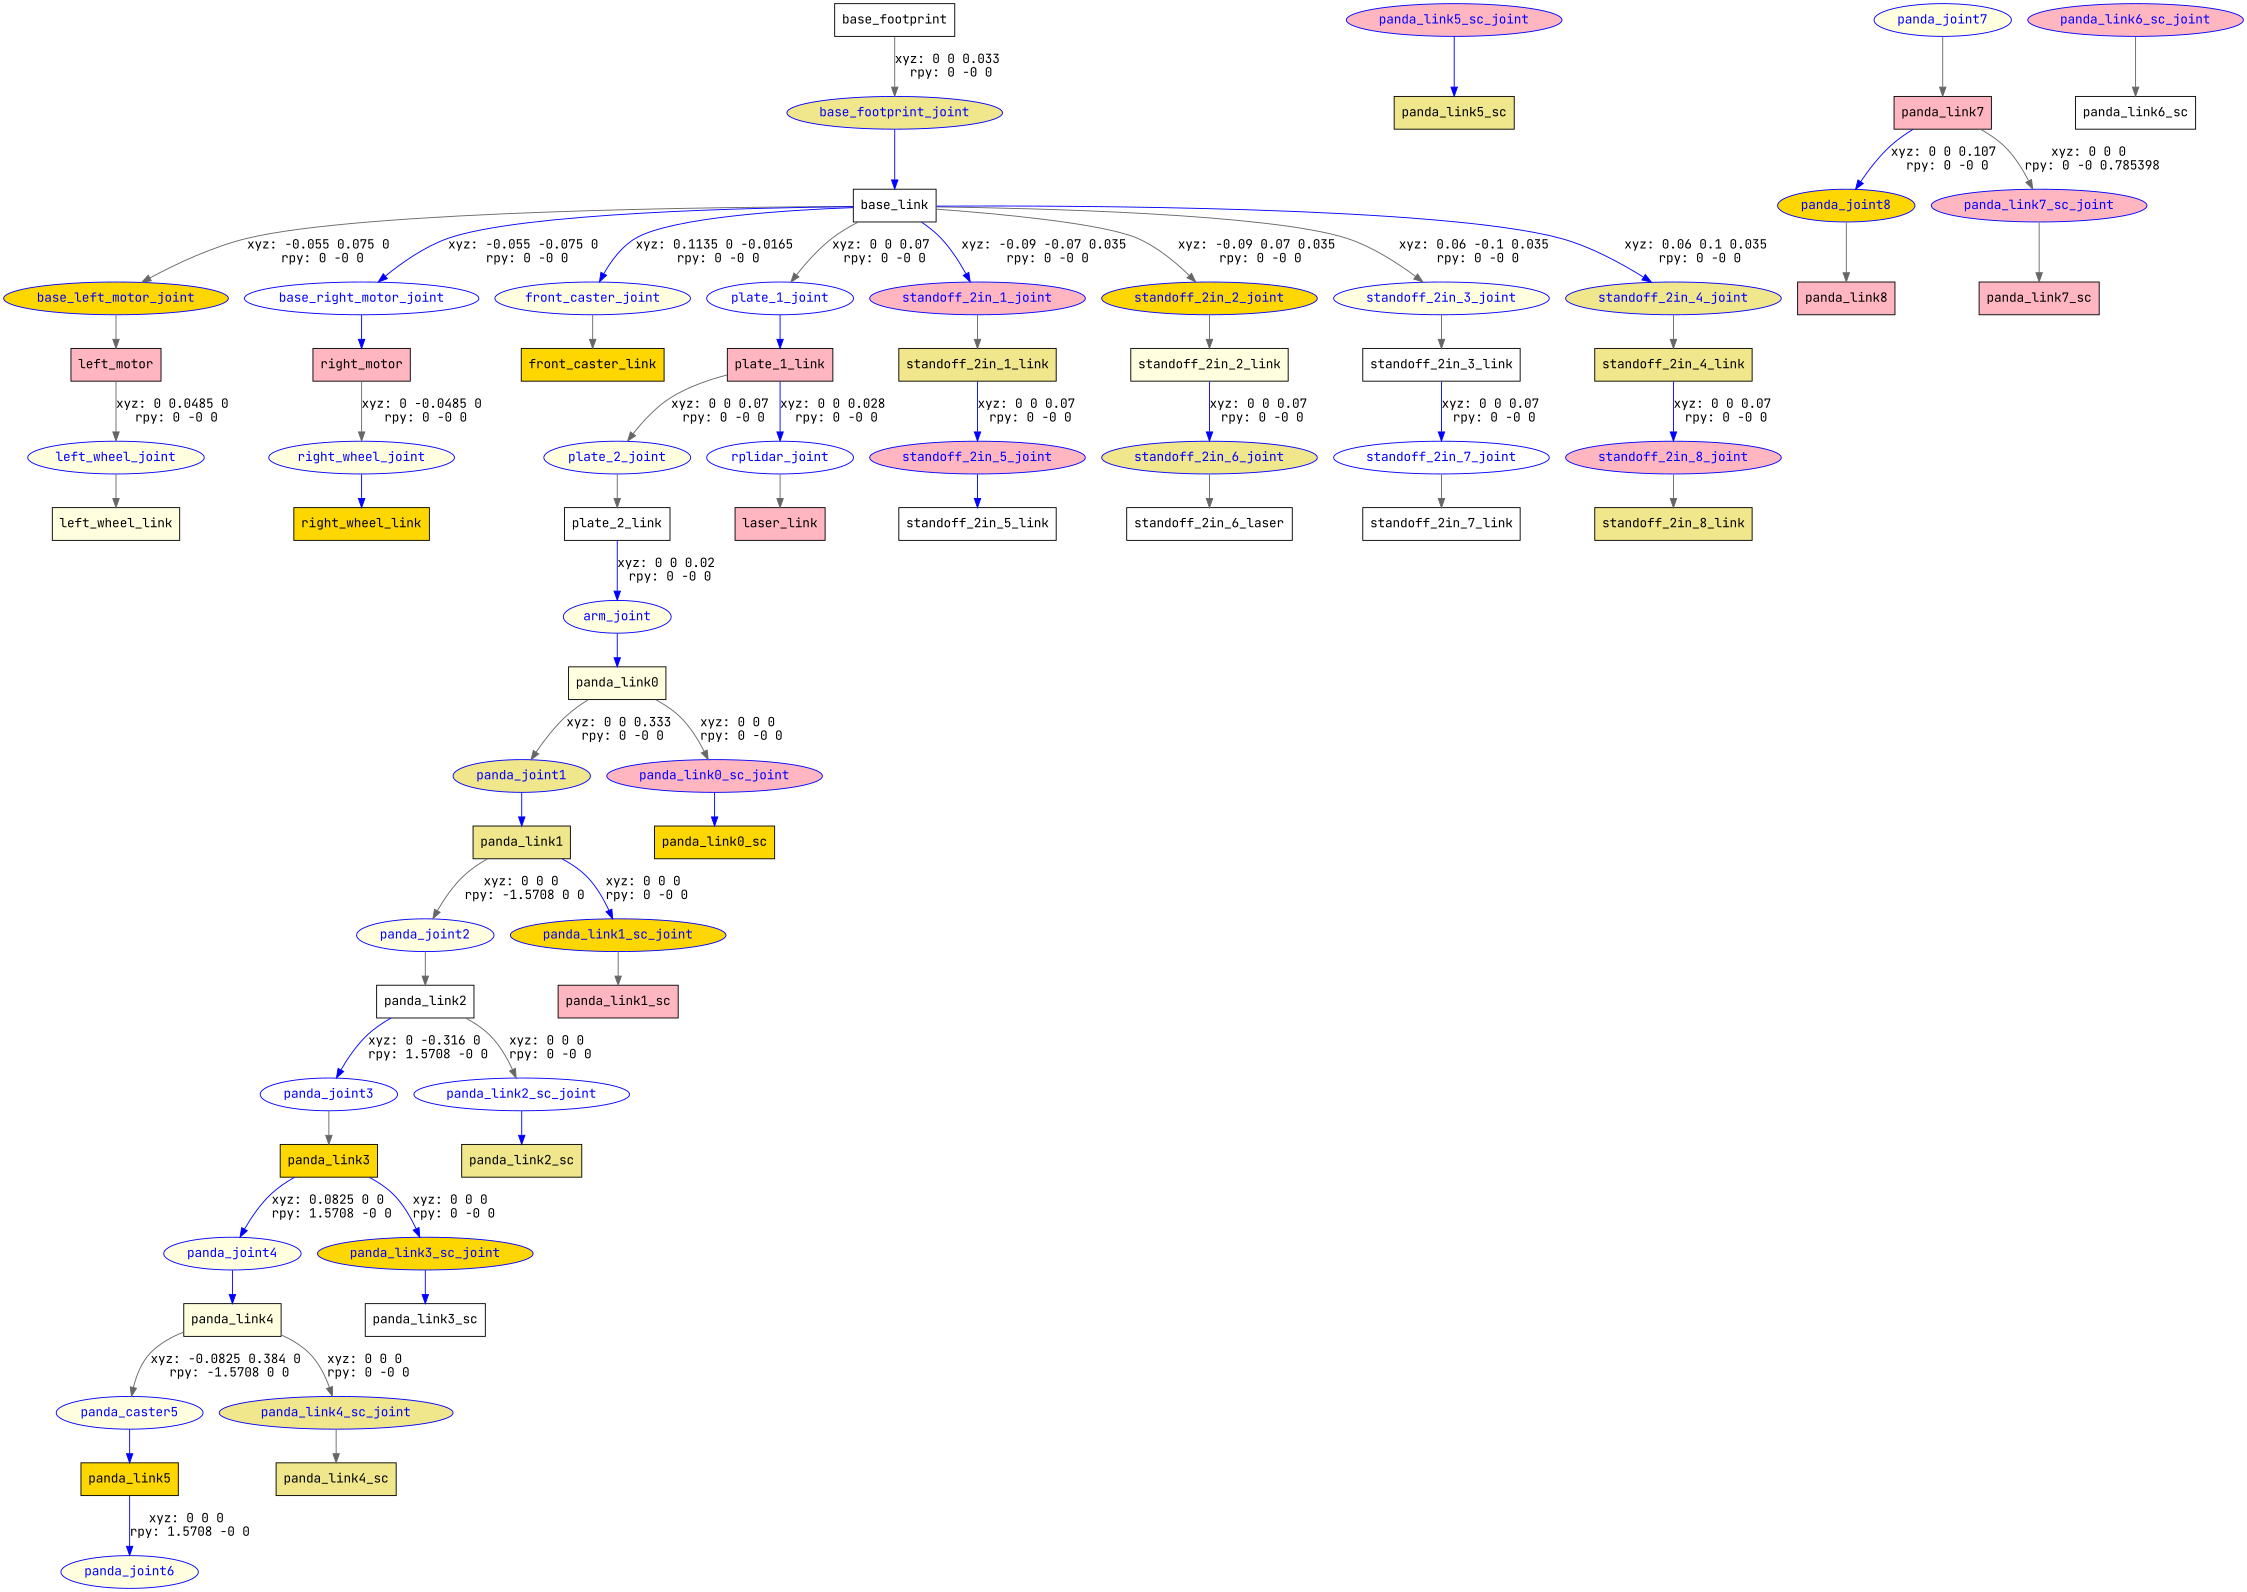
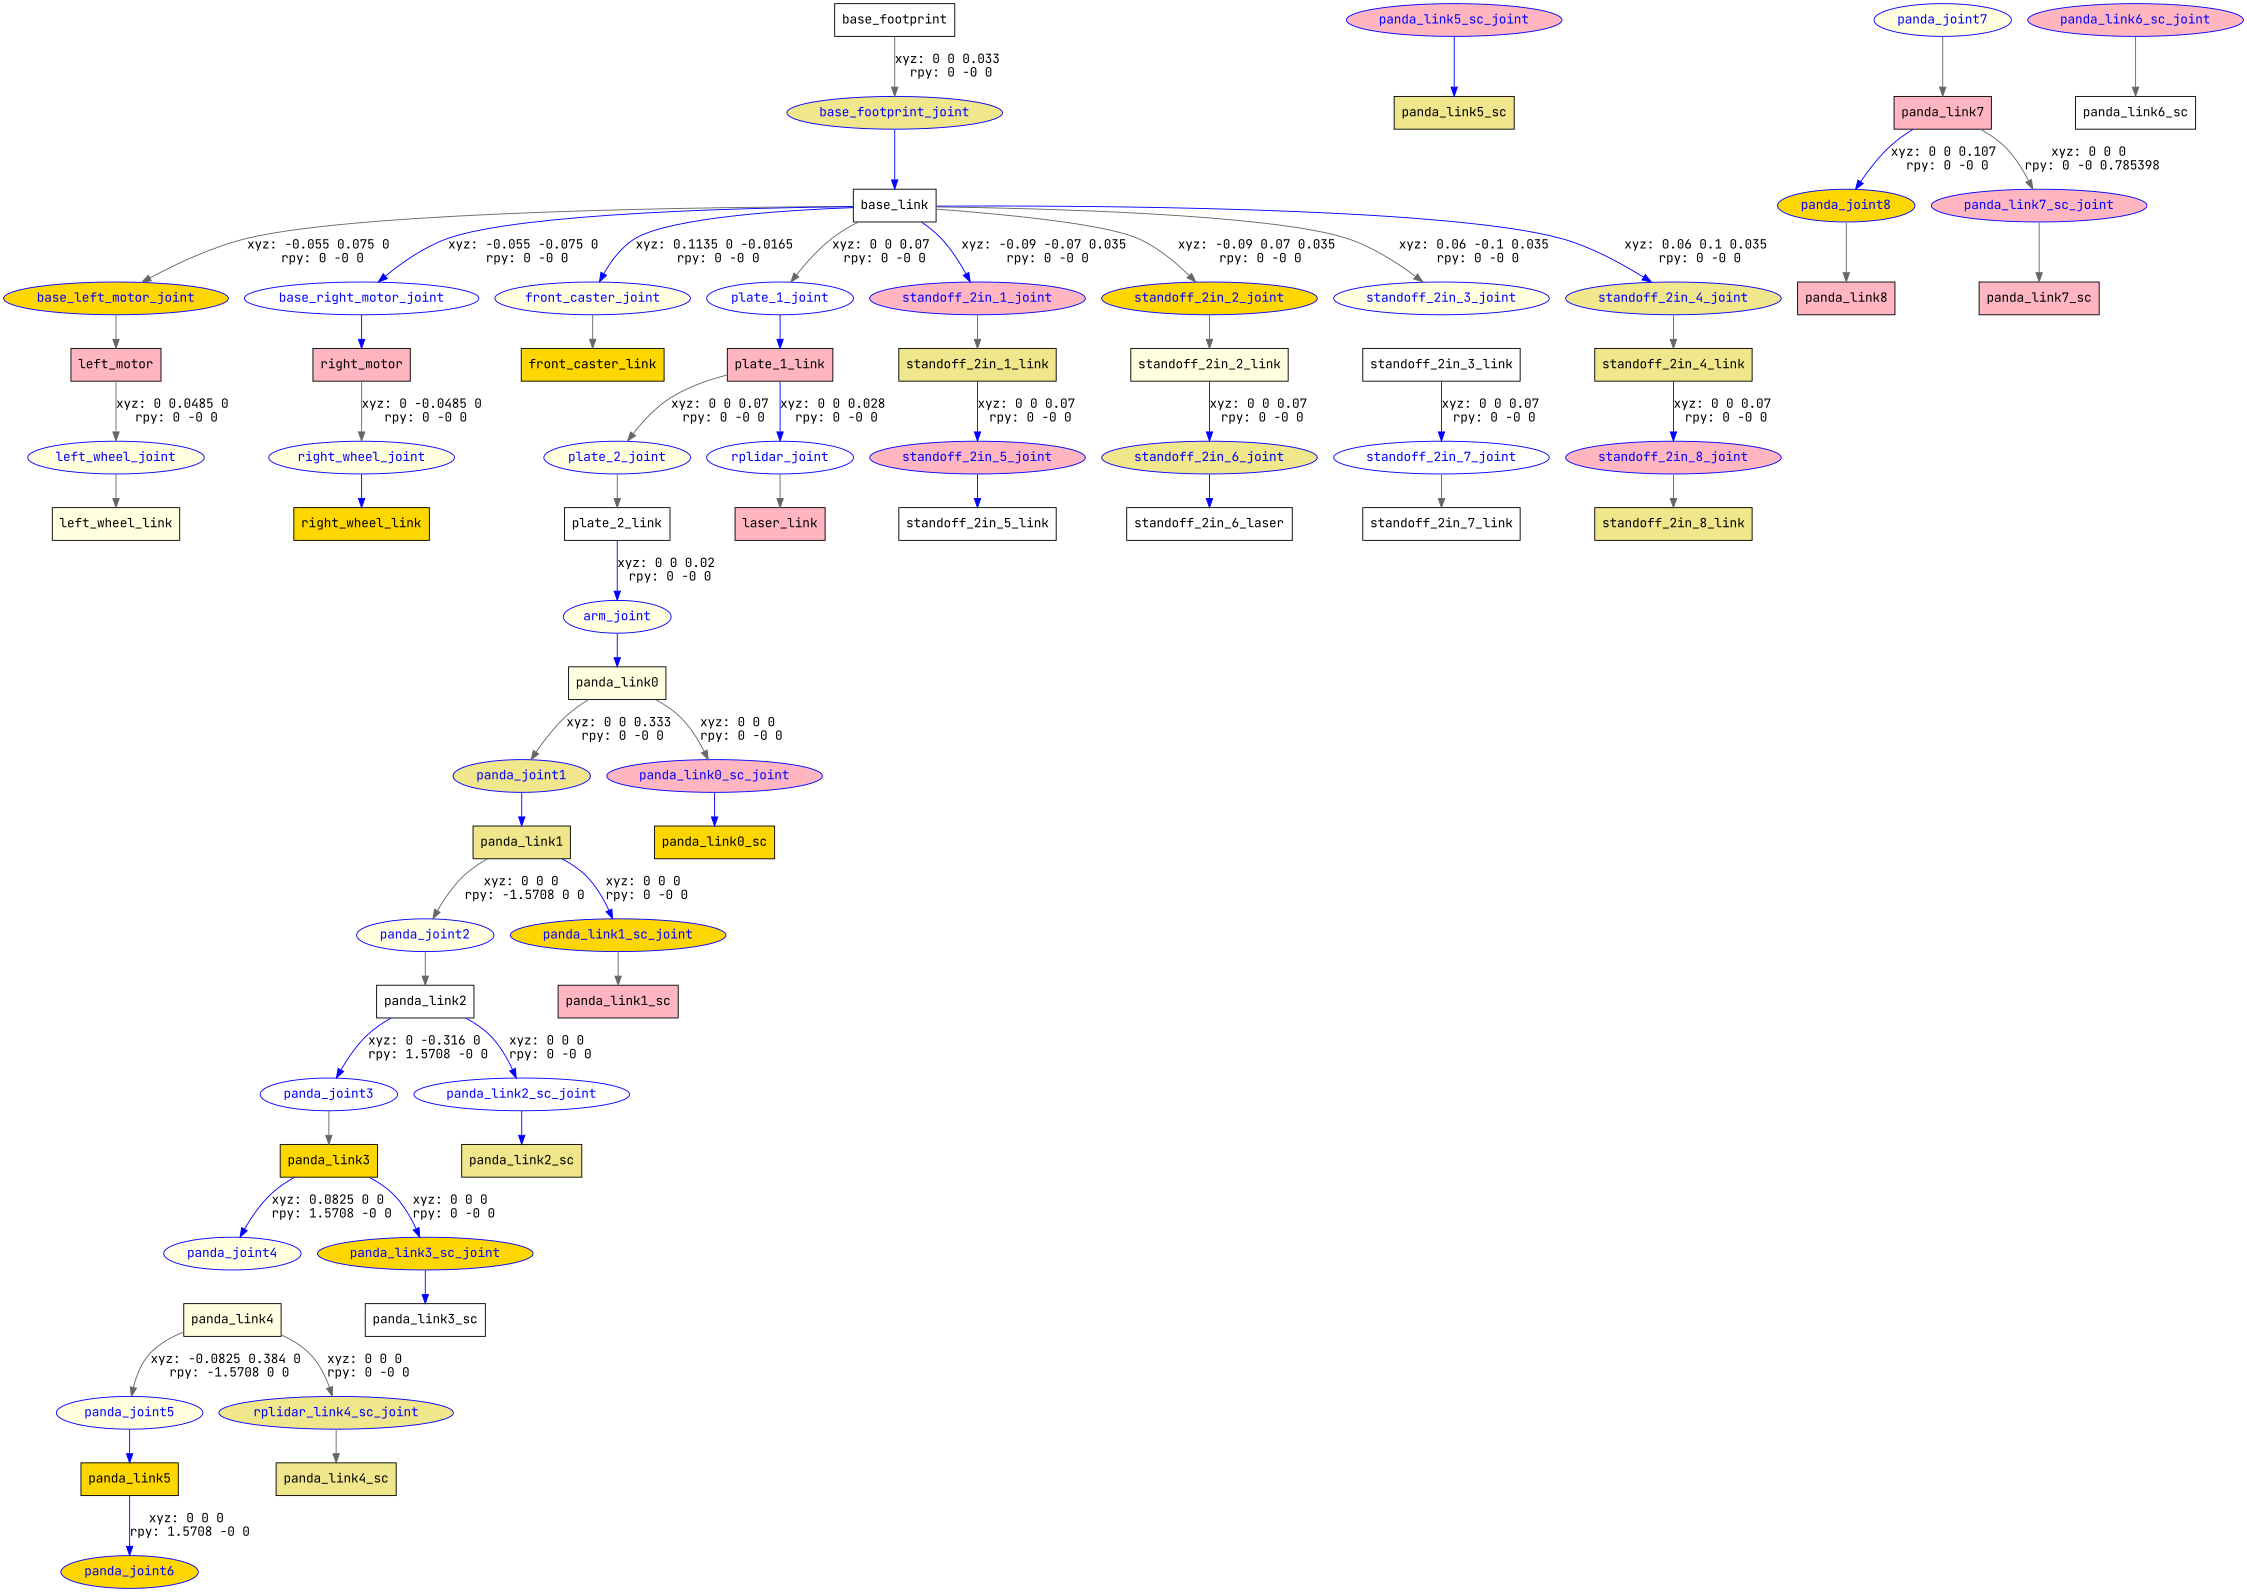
(1441, 327) -> none
(1209, 486) -> (1209, 486)
(494, 1039) -> (494, 1039)
(232, 1282) -> none
(130, 1413) -> (130, 1413)
(336, 1413) -> (336, 1413)
(130, 1572) -> (130, 1572)
